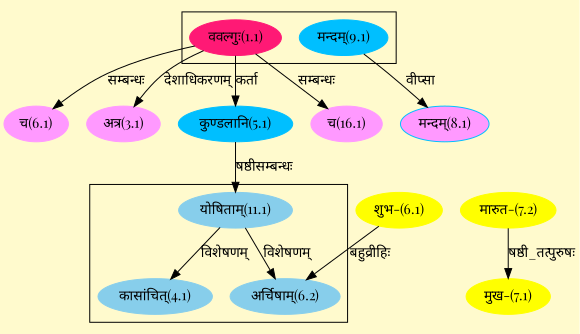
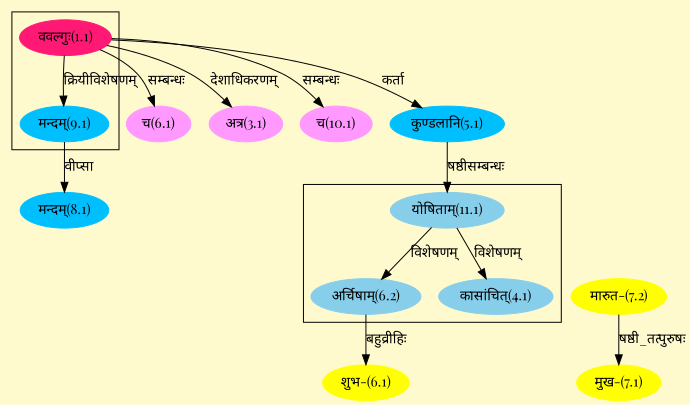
none -> (63, 76)
(347, 124) -> (336, 124)
(445, 124) -> (64, 210)
(340, 255) -> (366, 335)
